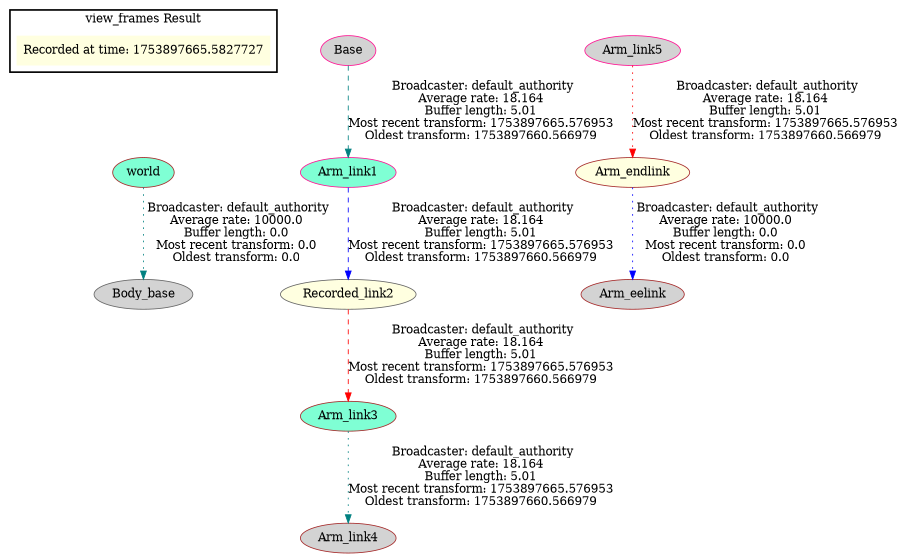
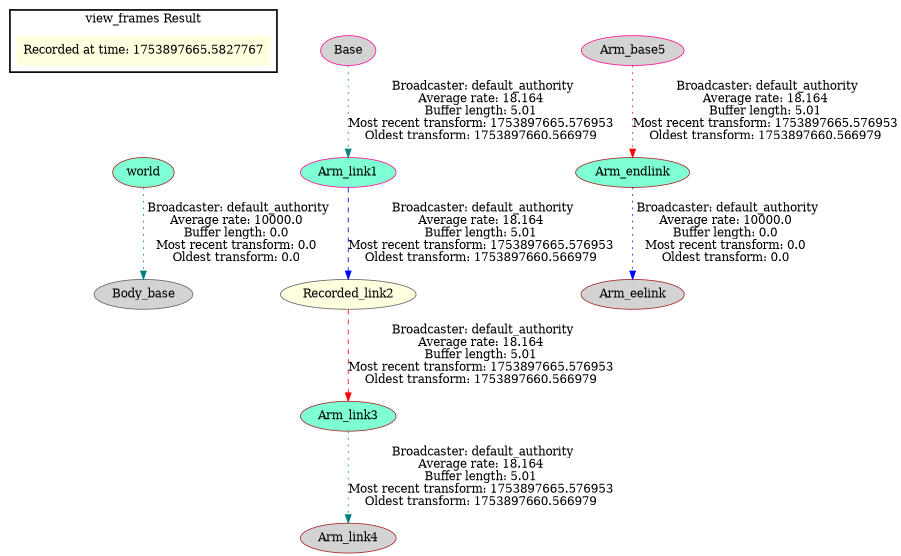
(143, 51) -> (143, 51)
(633, 51) -> (633, 51)
(348, 107) -> (348, 107)
(633, 172) -> (633, 172)
